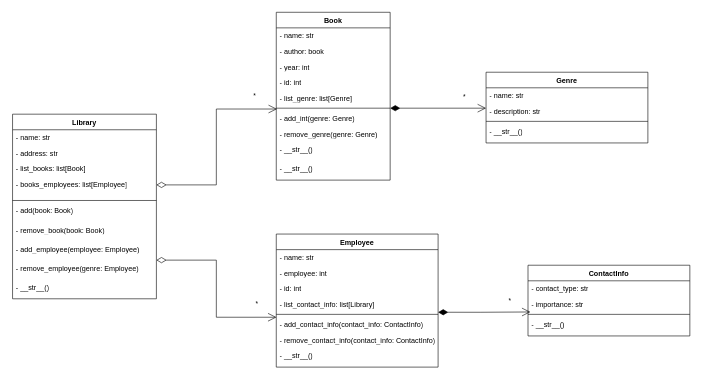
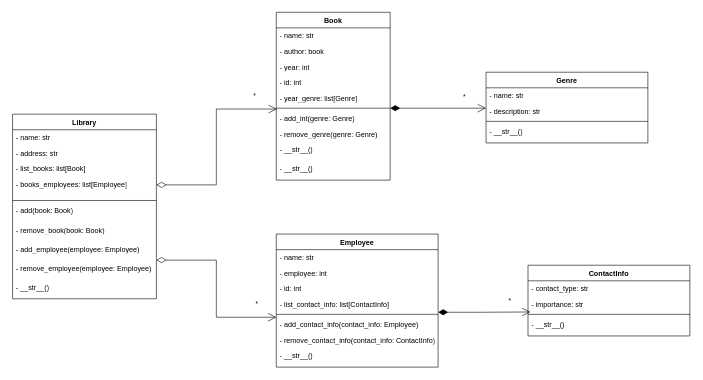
(324, 99) -> (326, 99)
(80, 269) -> (85, 269)
(340, 305) -> (349, 305)
(358, 330) -> (358, 330)
